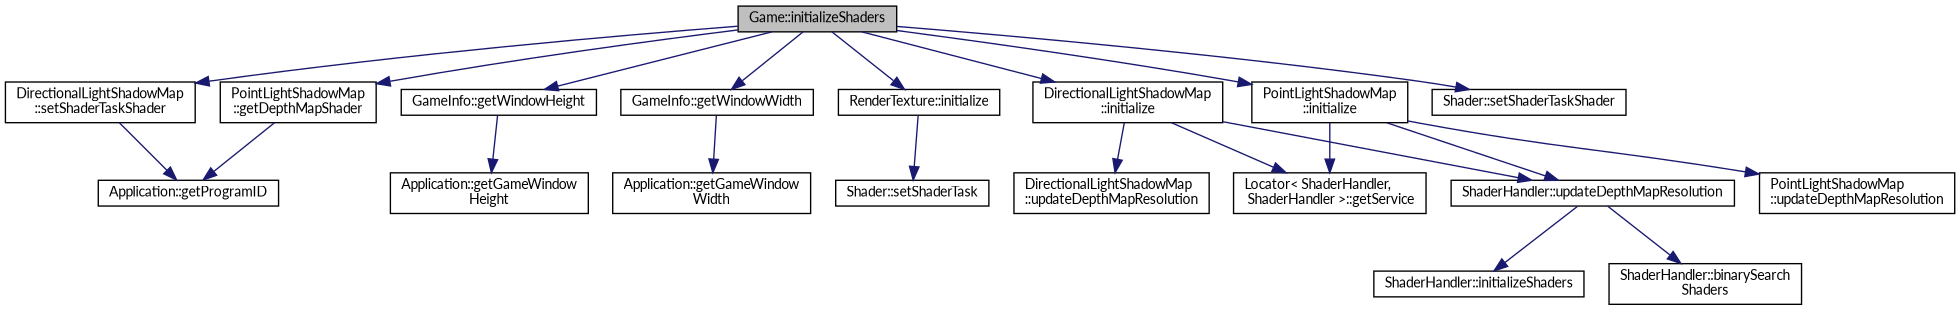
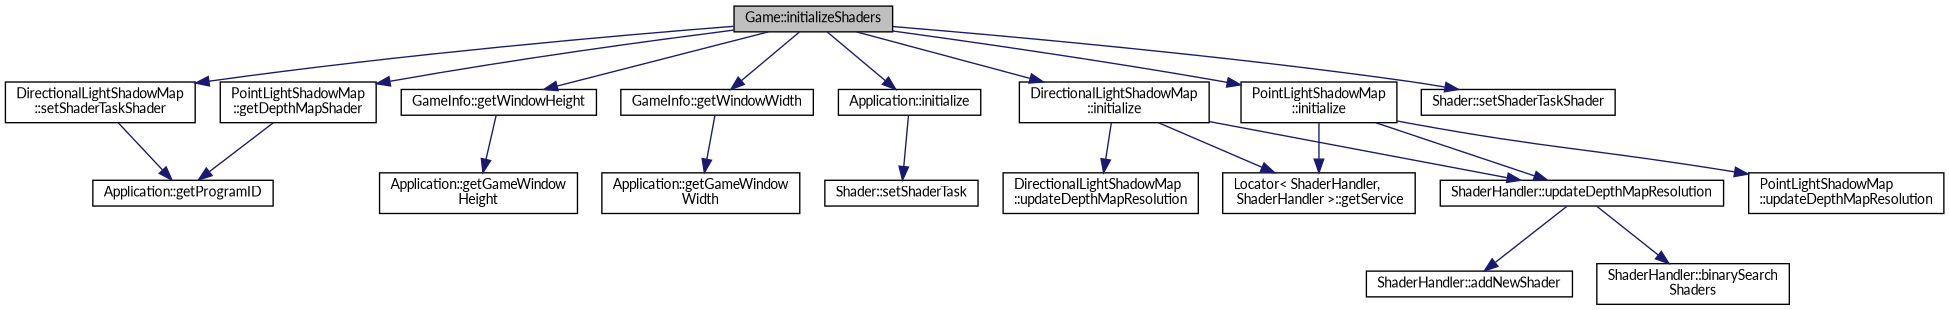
(919, 102) -> (910, 102)
(1479, 284) -> (1469, 284)
